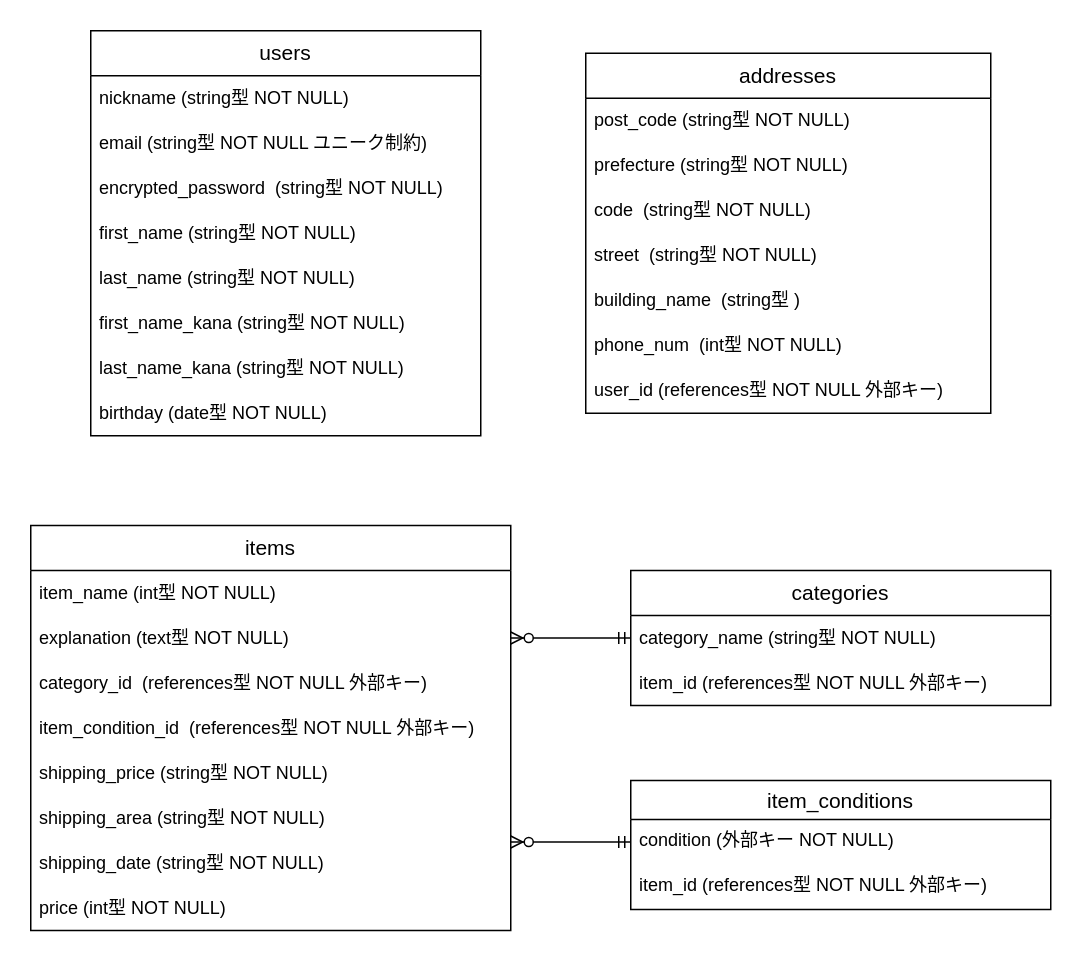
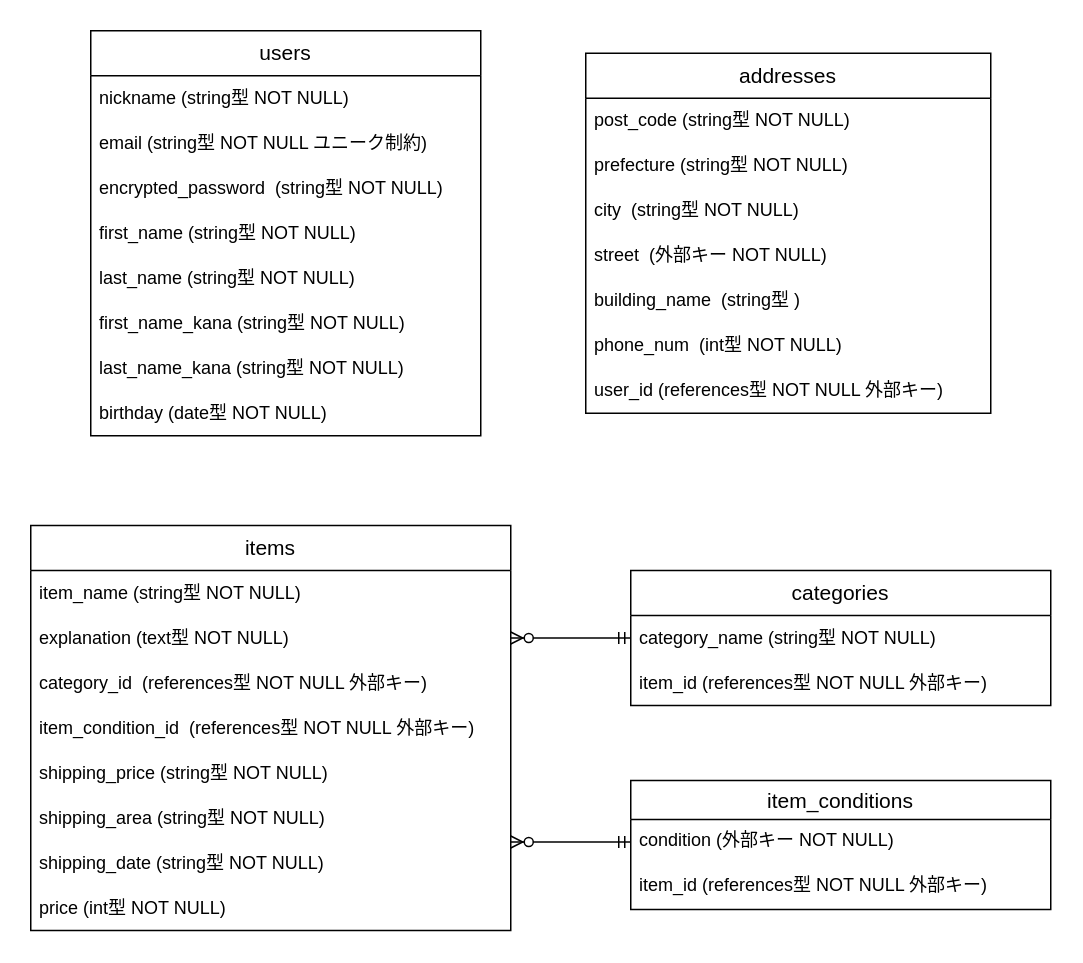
(713, 211) -> (710, 211)
(723, 256) -> (722, 256)
(160, 593) -> (175, 593)
